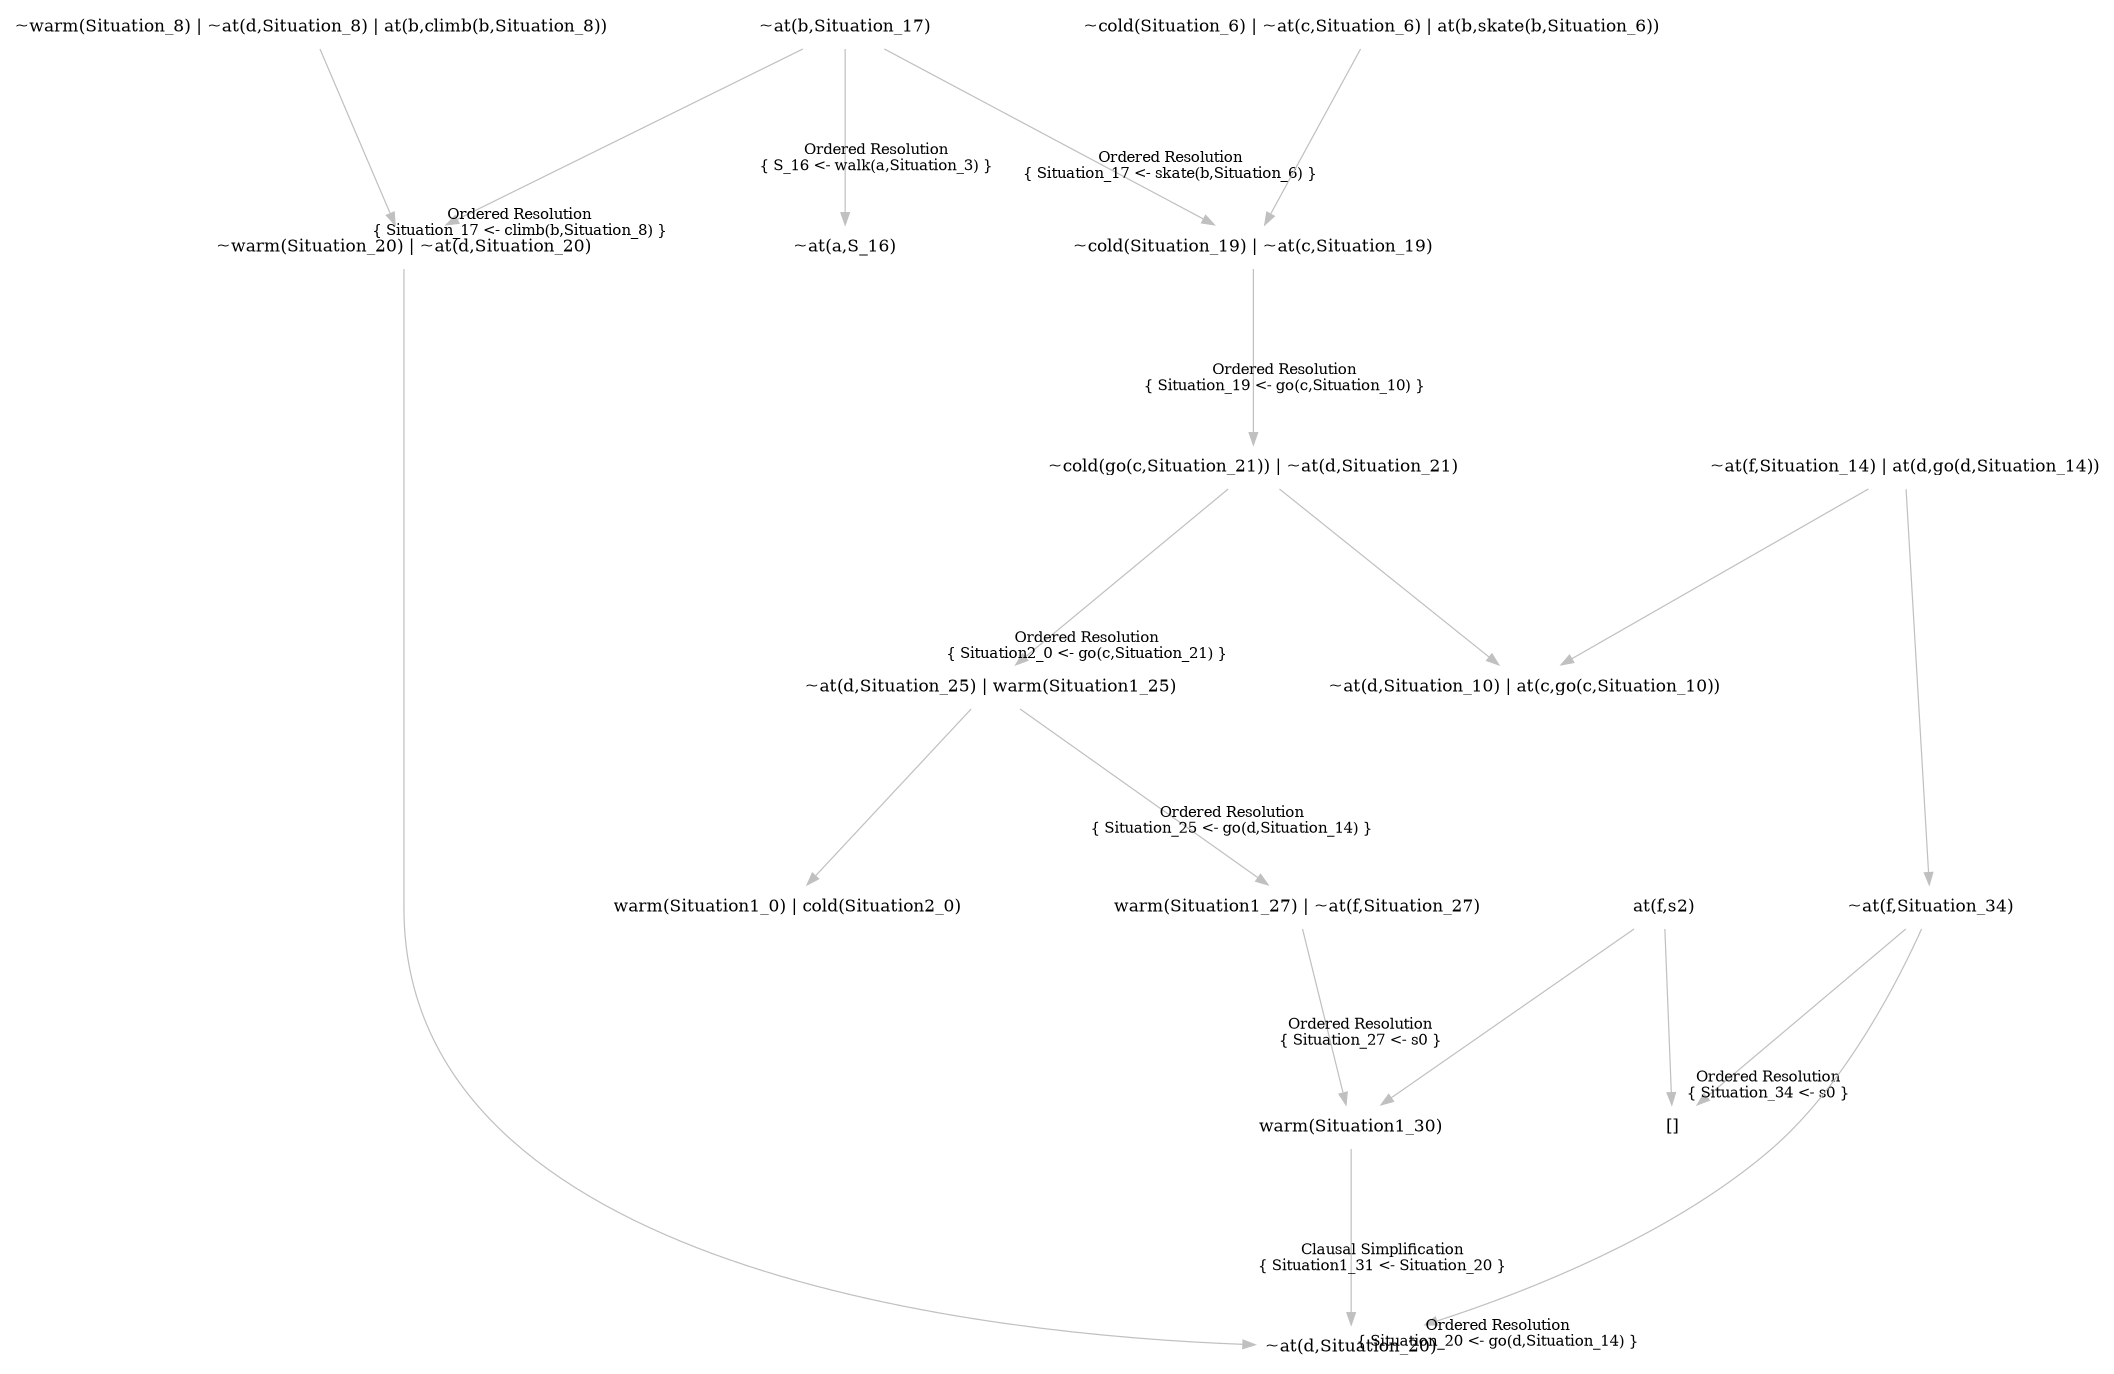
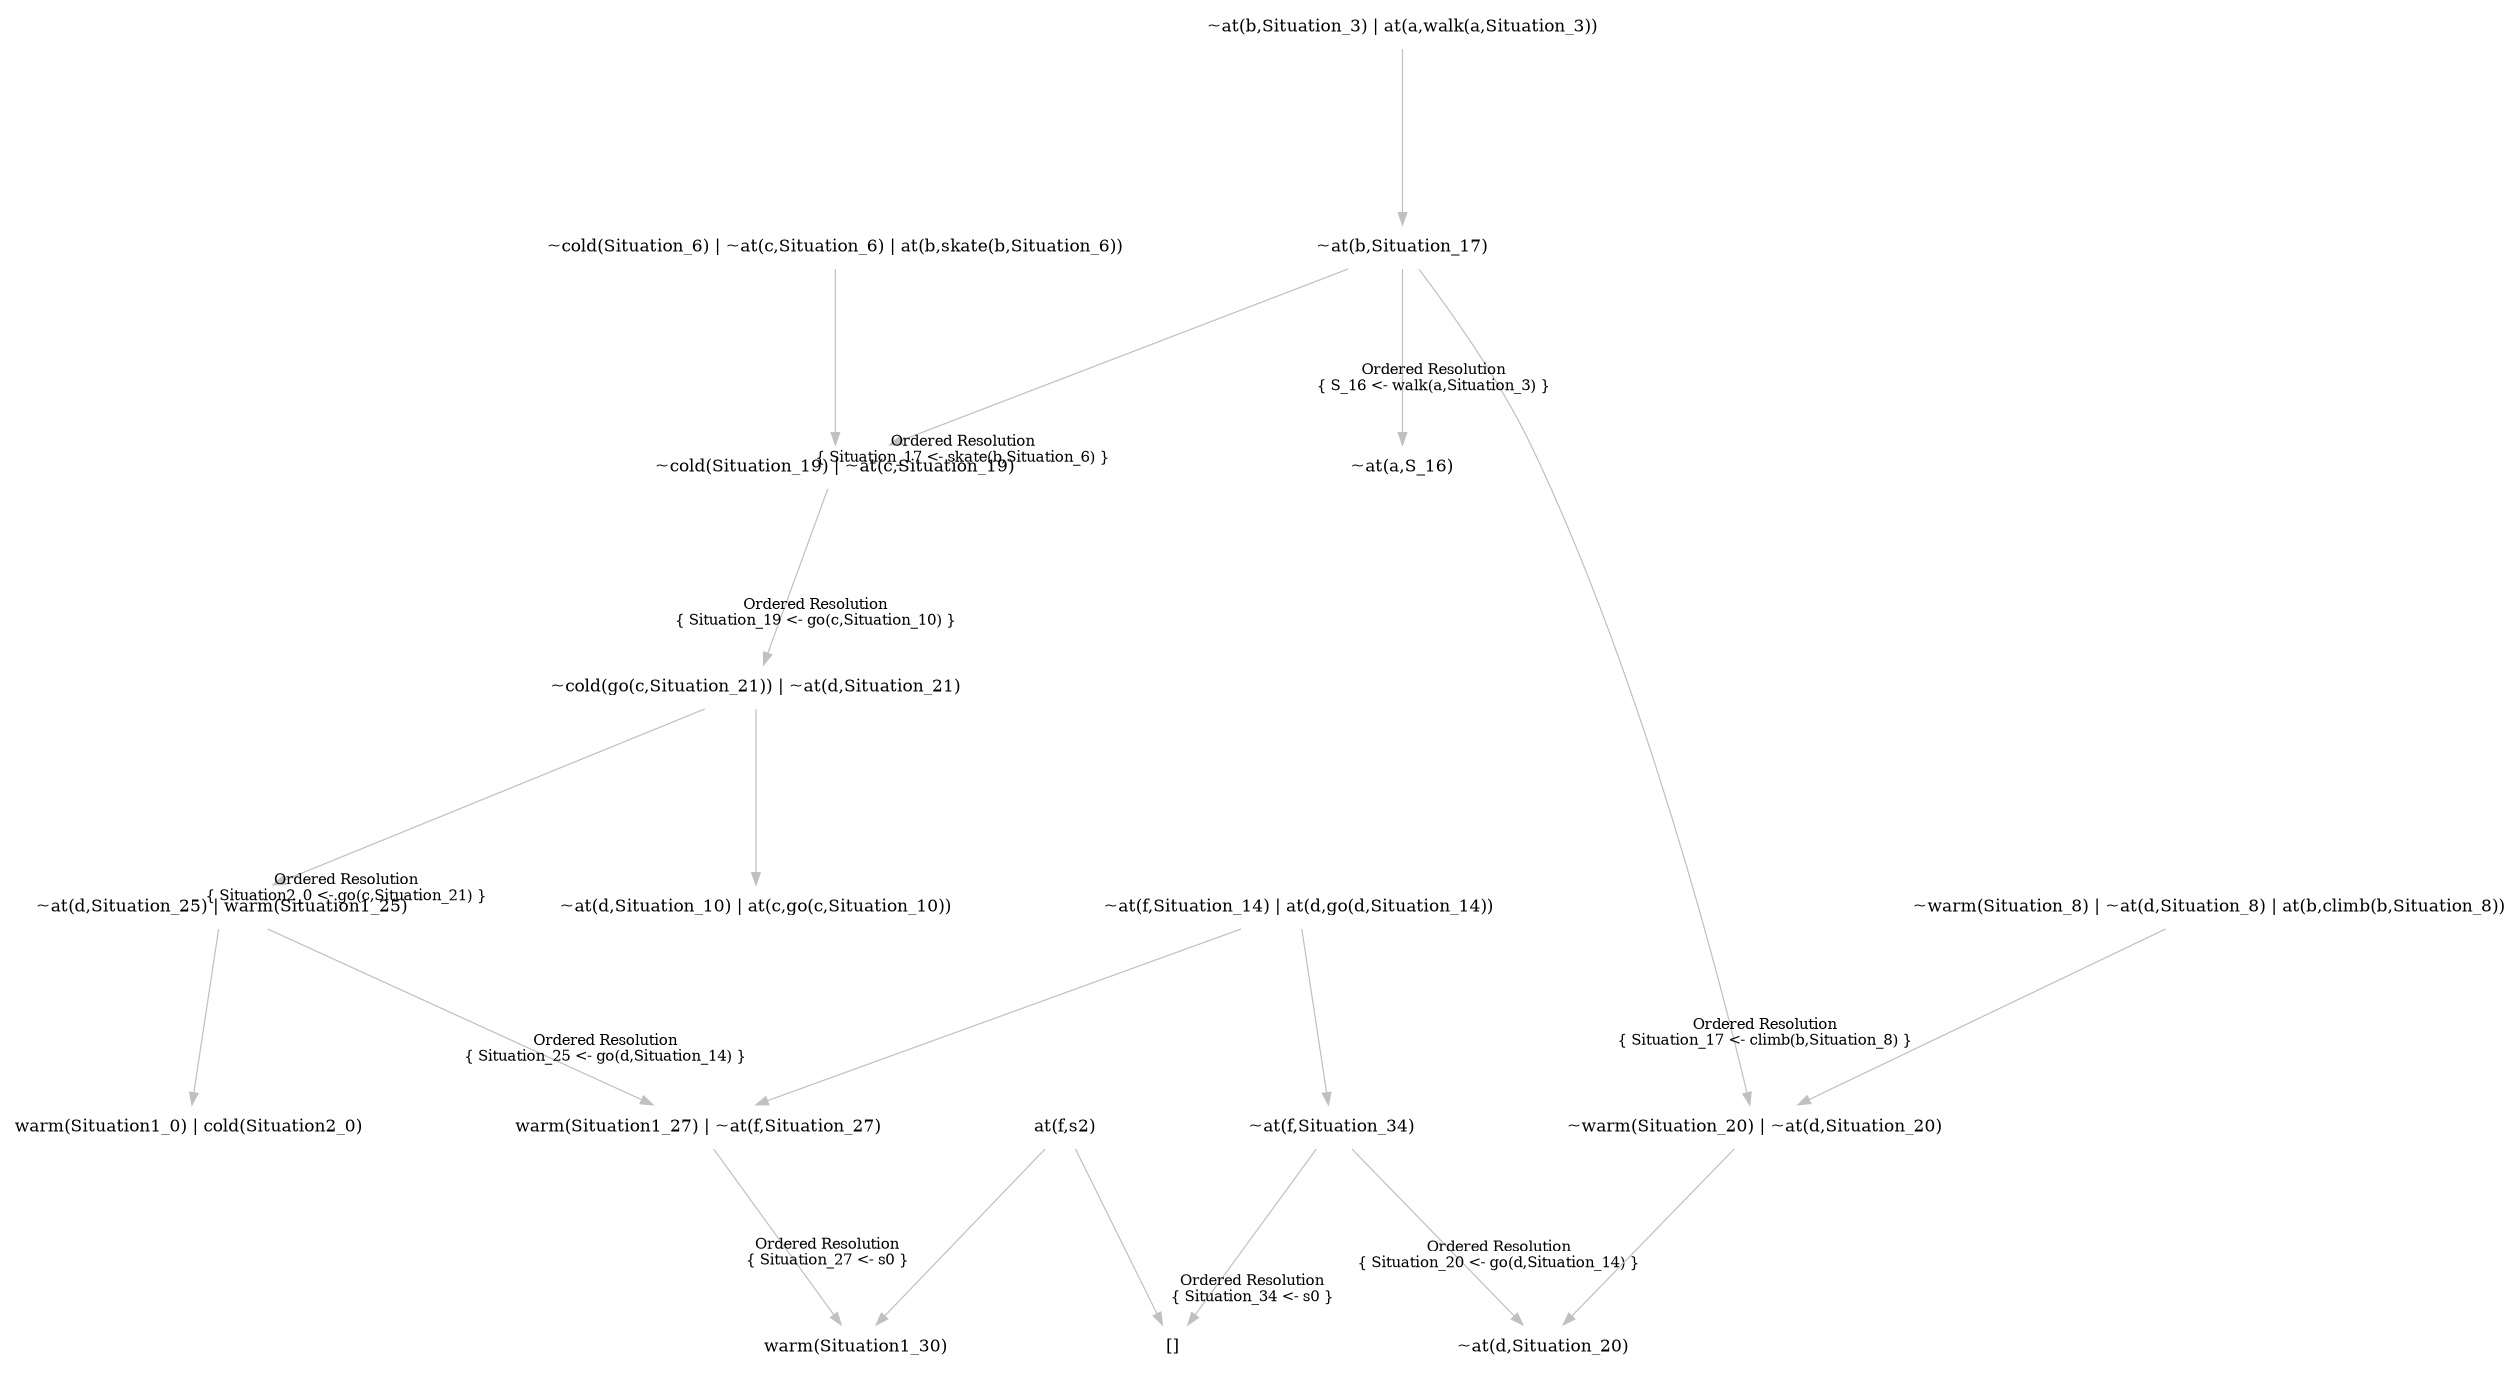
none -> (1402, 27)
(1720, 574) -> (1004, 1015)
(1351, 1231) -> none
